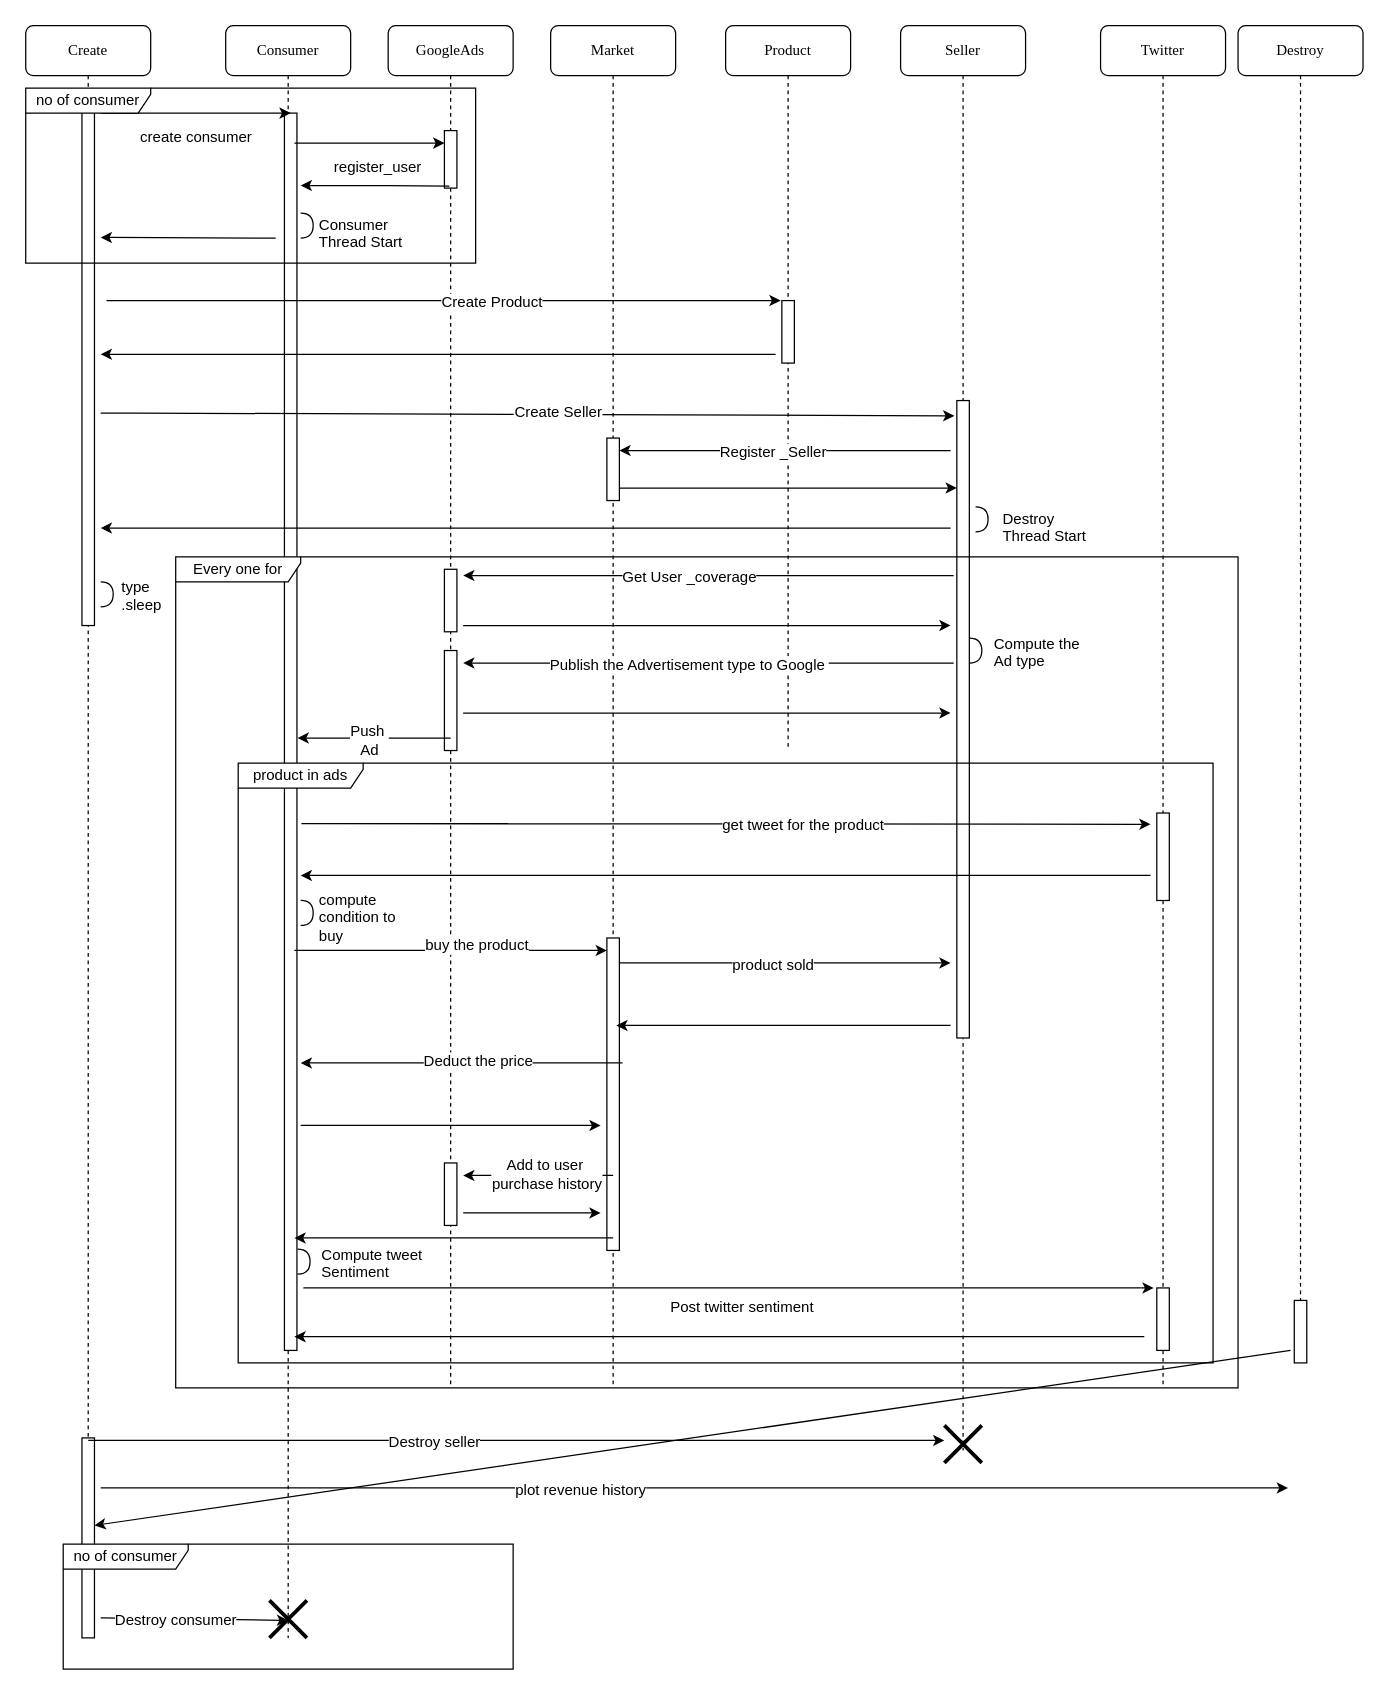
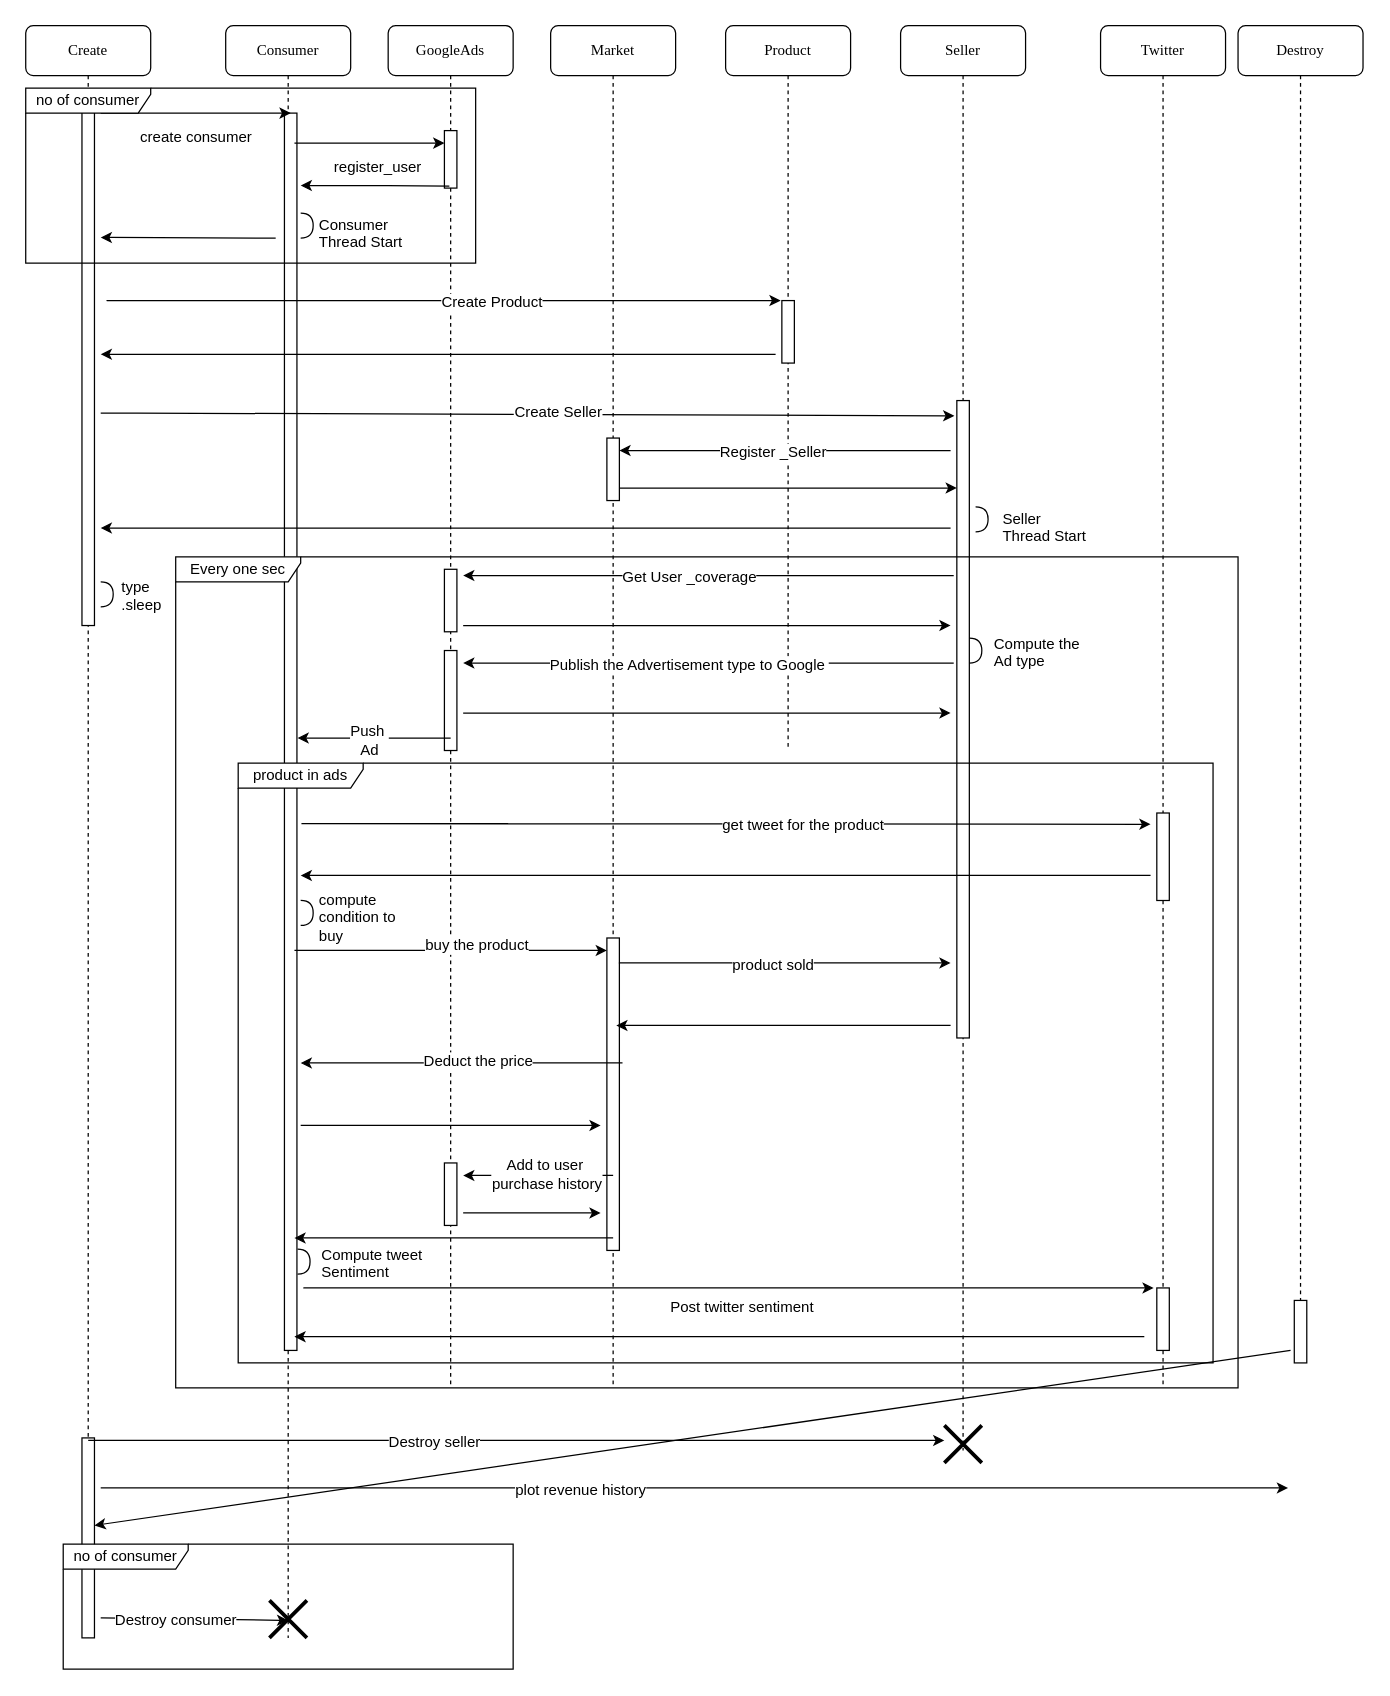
(1052, 529) -> (1052, 529)
(238, 569) -> (238, 569)
